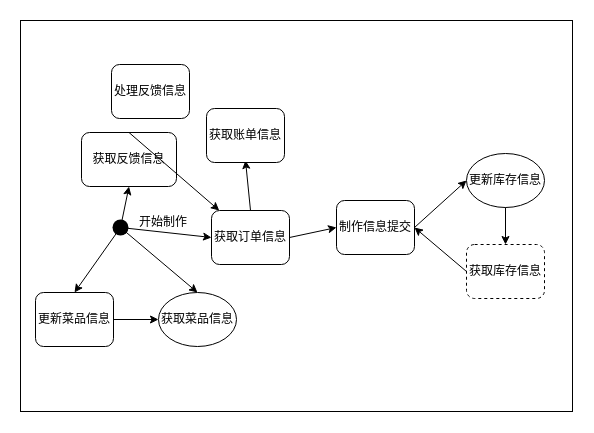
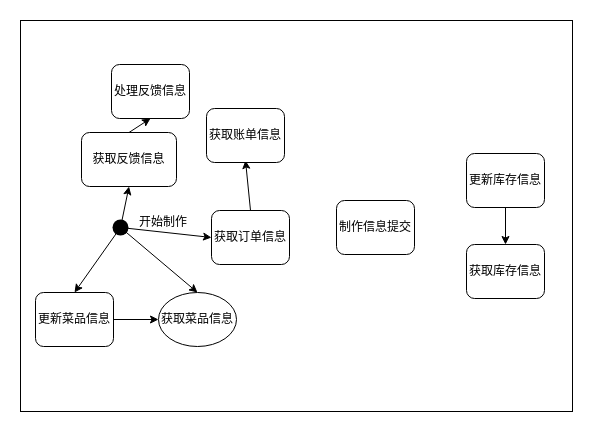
(172, 169) -> (137, 128)
(506, 181) -> (506, 181)
(438, 206) -> none
(309, 233) -> none
(443, 252) -> none
(506, 272) -> (506, 272)
